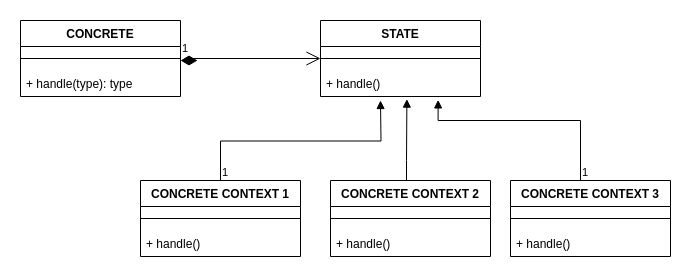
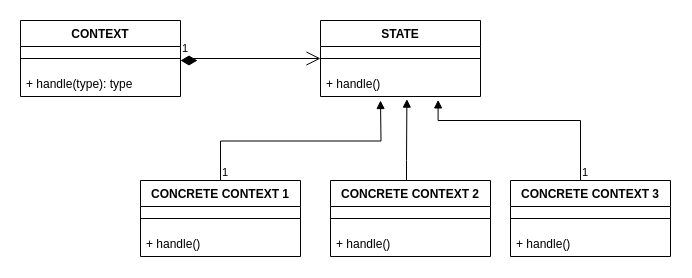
(101, 35) -> (101, 35)
